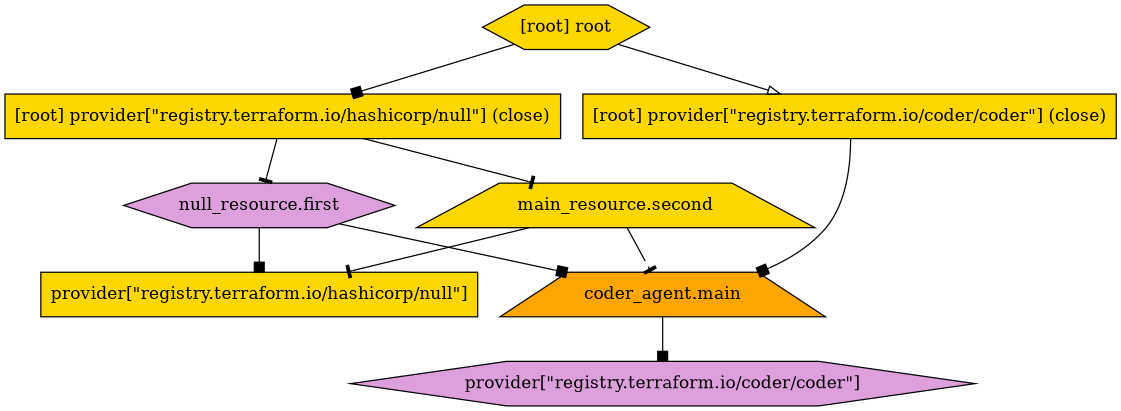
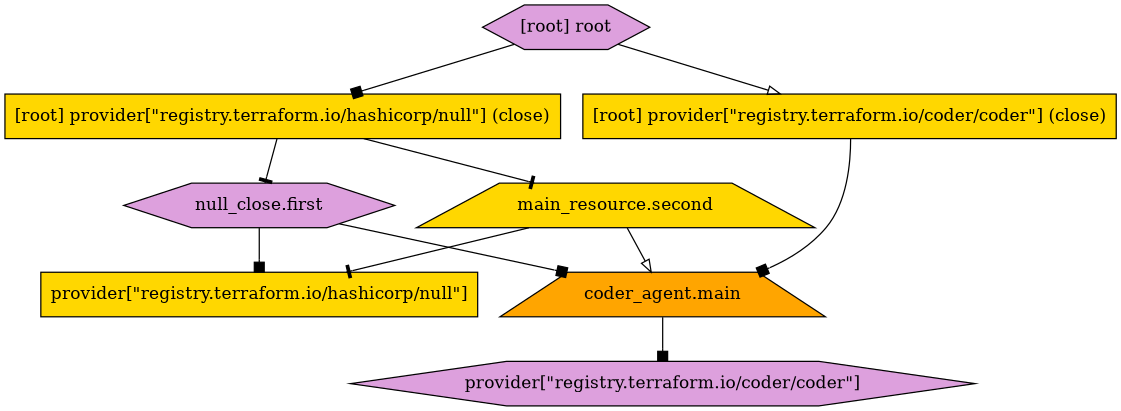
(566, 27) -> (566, 27)
(259, 205) -> (259, 205)
(636, 245) -> (636, 245)
